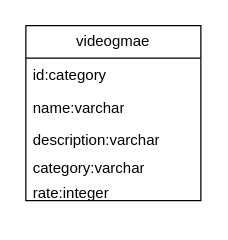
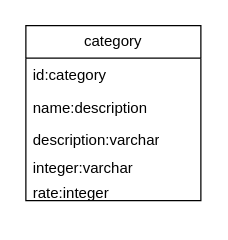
(113, 42) -> (113, 42)
(82, 108) -> (94, 108)
(98, 168) -> (92, 168)
